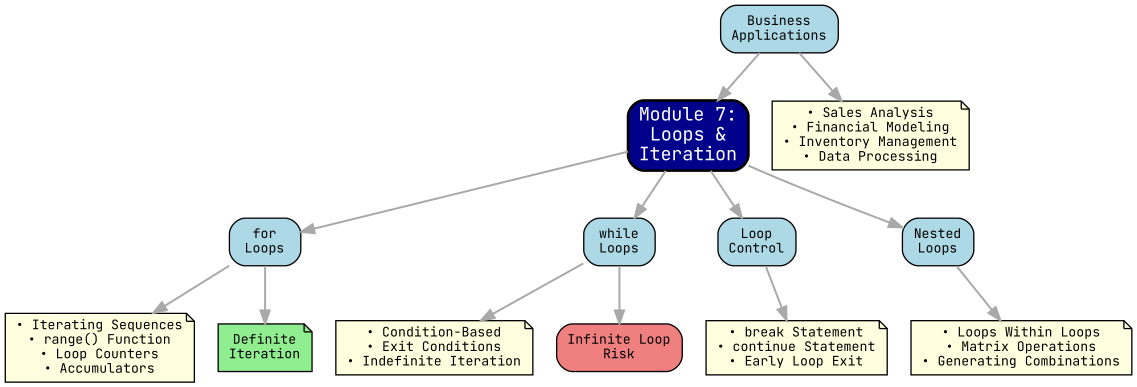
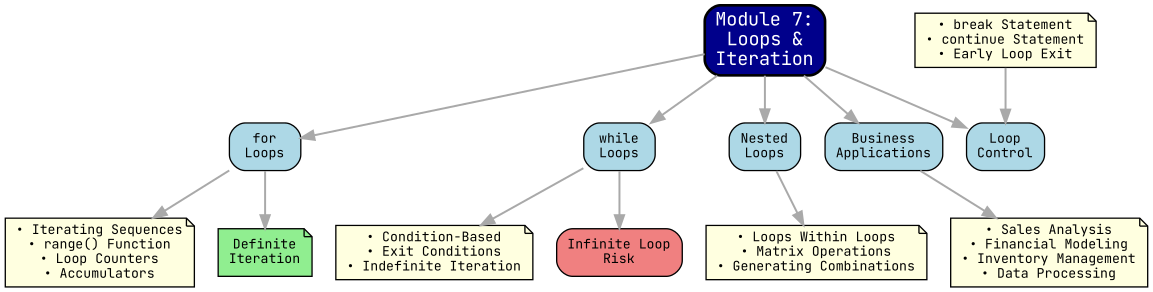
(743, 72) -> (826, 95)
(774, 287) -> (1006, 89)
